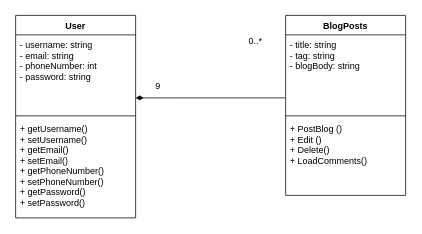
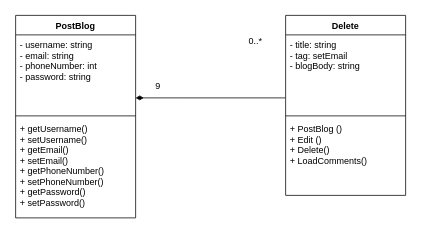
(75, 26) -> (75, 26)
(345, 26) -> (345, 26)
(320, 45) -> (320, 45)
